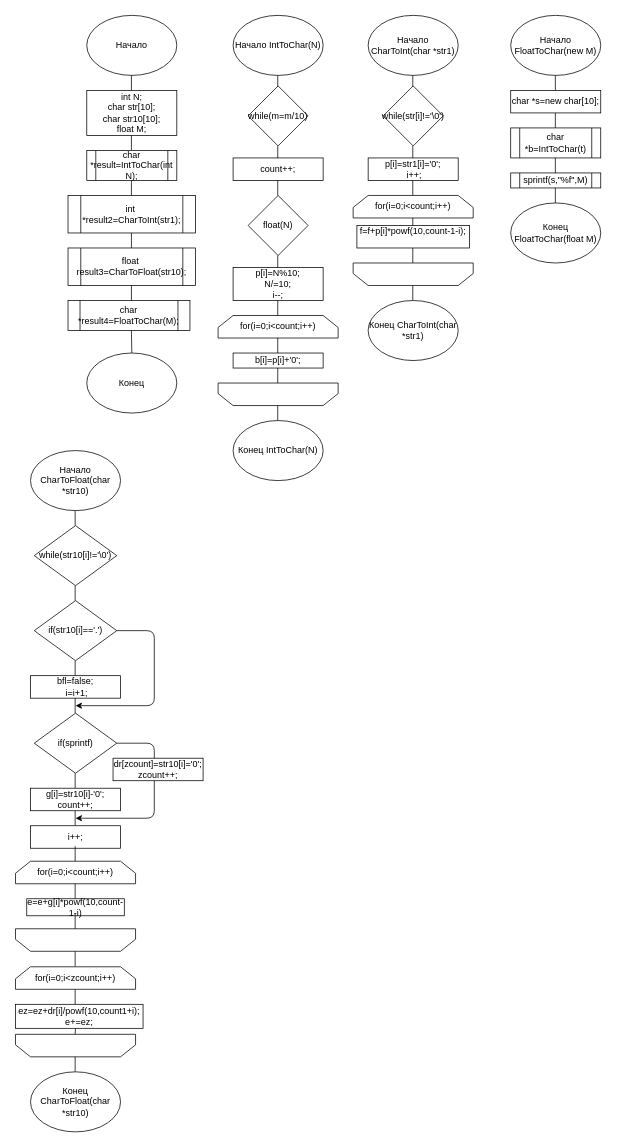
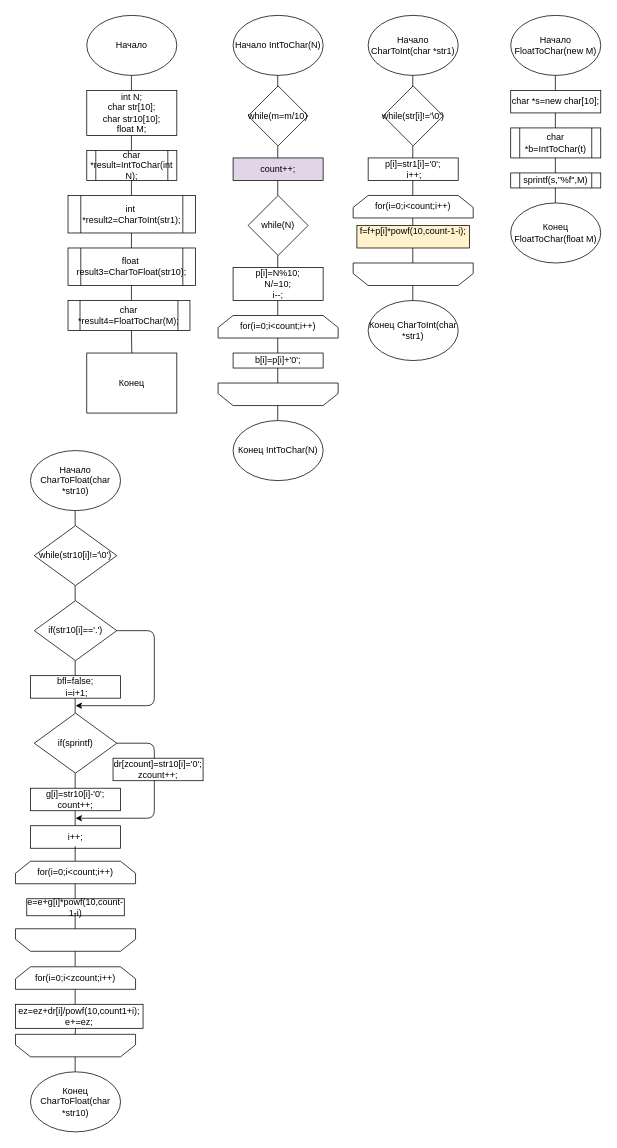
(278, 169) -> (278, 169)
(278, 225) -> (278, 225)
(413, 237) -> (413, 237)
(132, 383) -> (132, 383)
